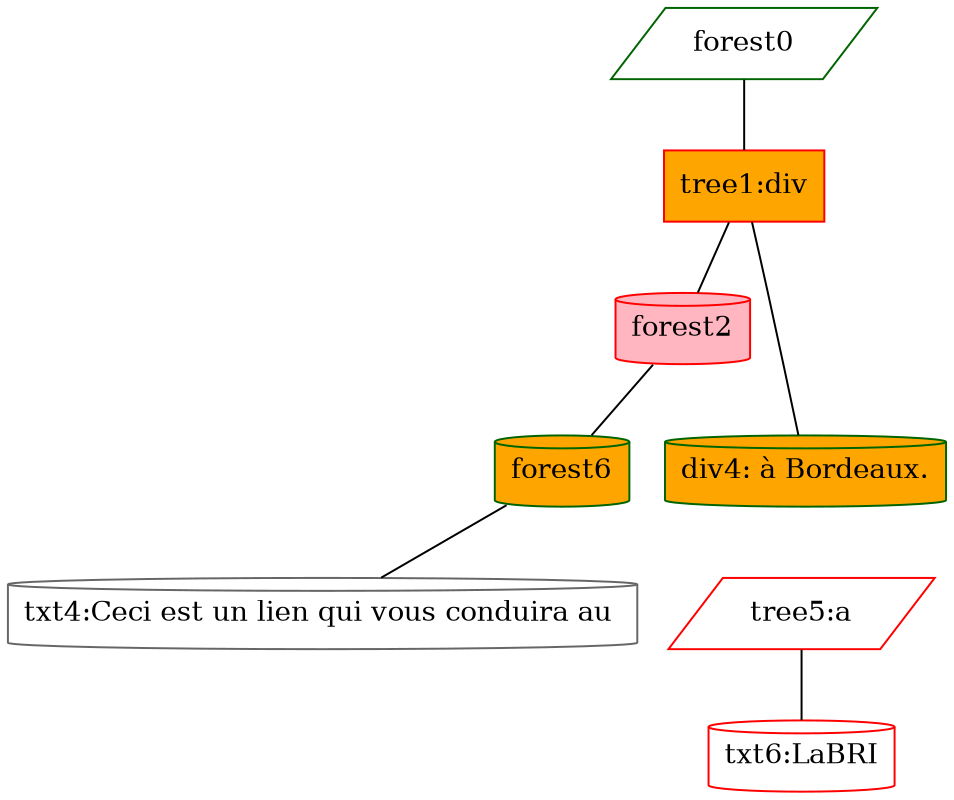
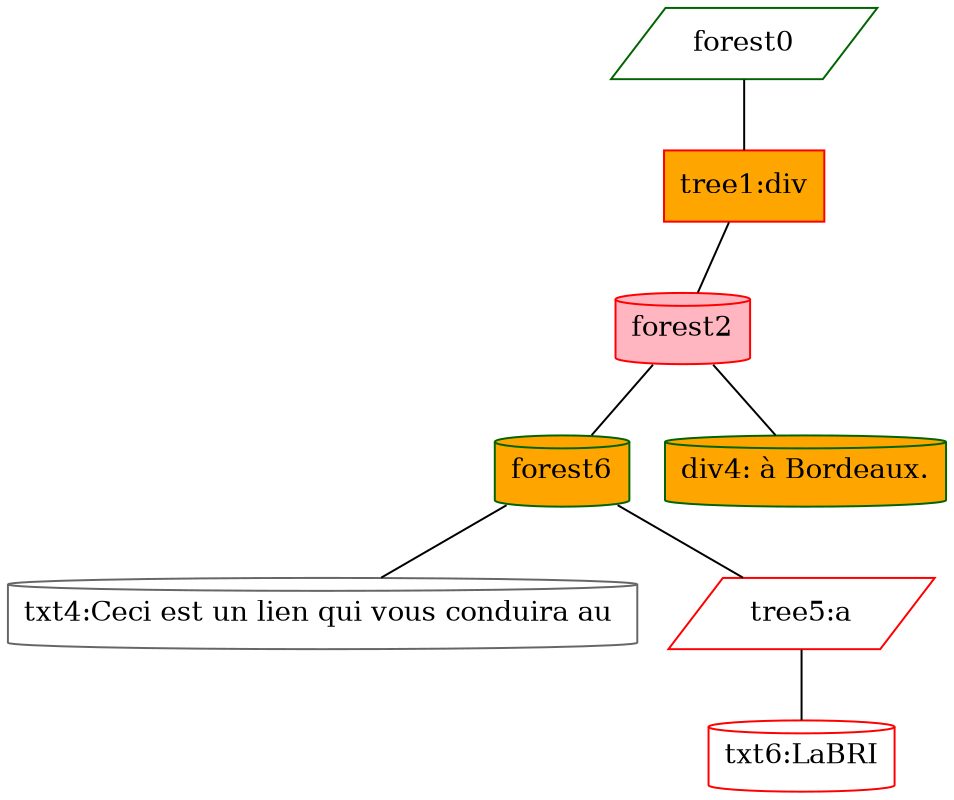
(776, 329) -> (744, 400)
none -> (680, 541)
